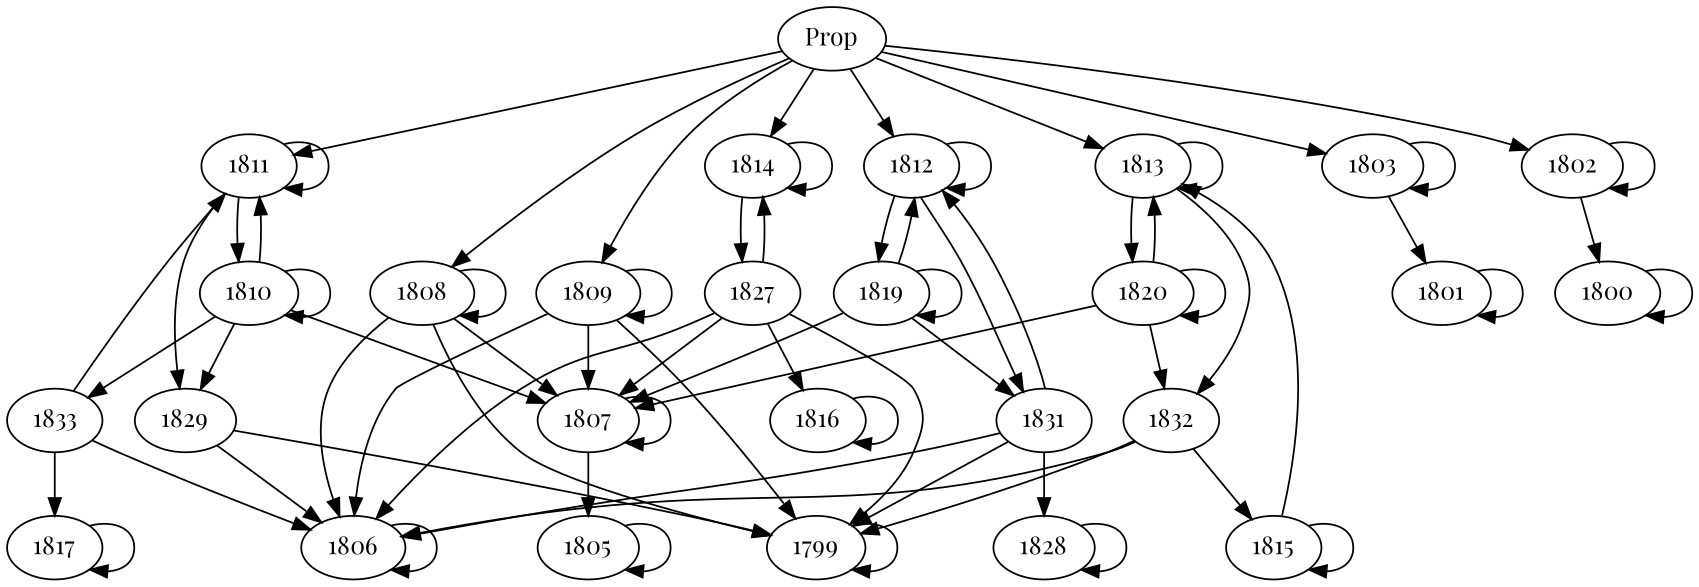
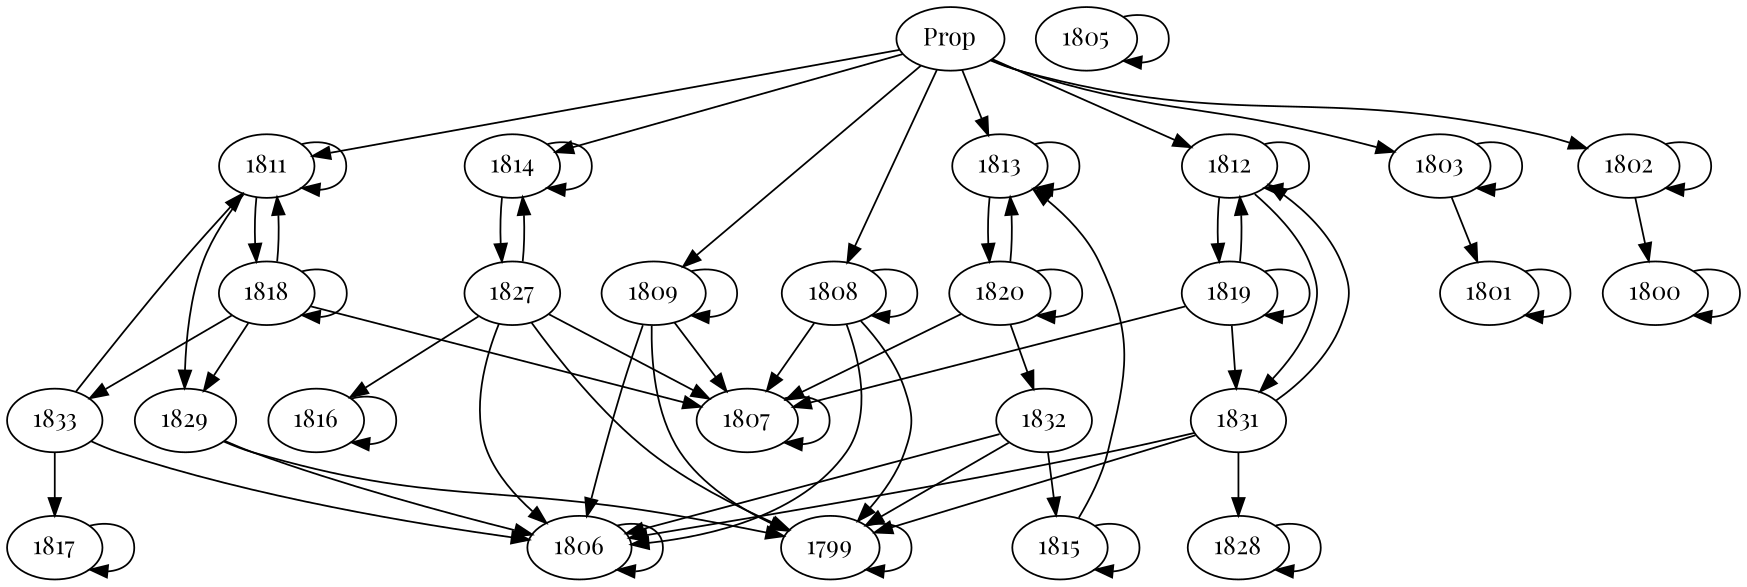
(1247, 276) -> none
(249, 293) -> (267, 293)
(588, 472) -> none
